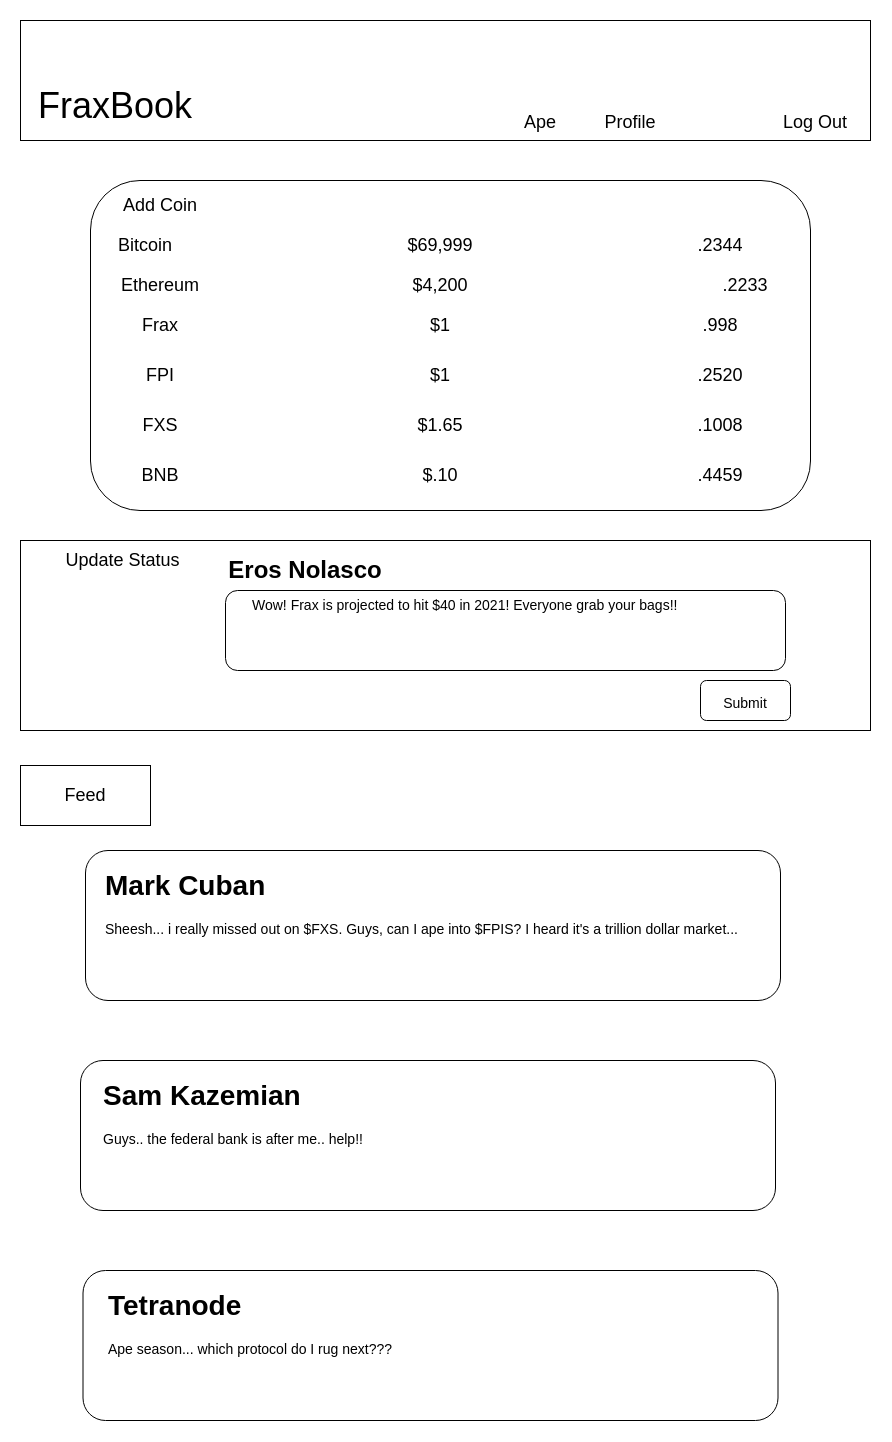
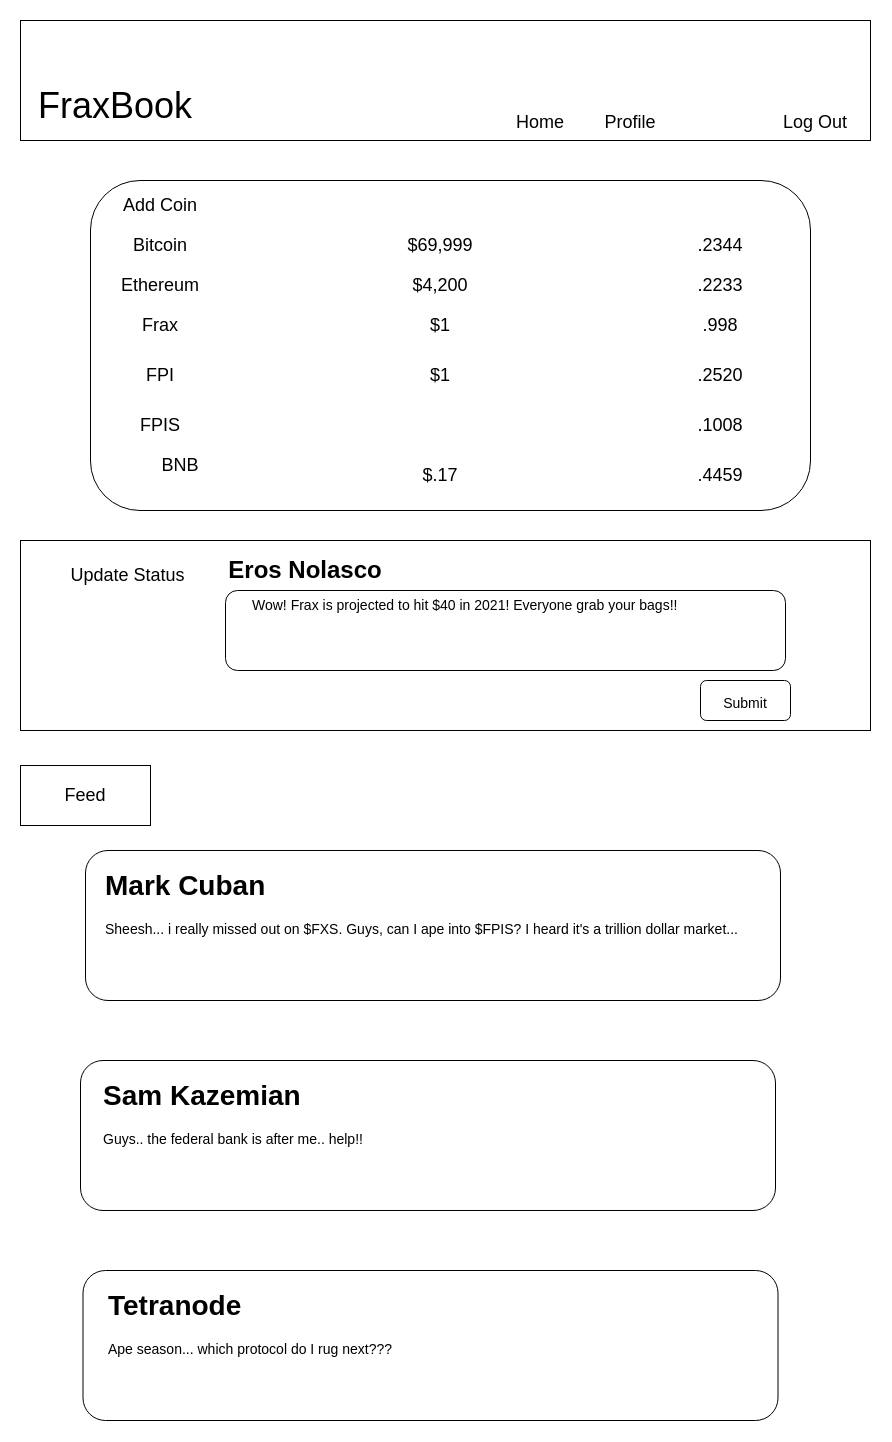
(541, 116) -> (541, 116)
(146, 246) -> (161, 246)
(746, 286) -> (721, 286)
(161, 426) -> (161, 426)
(441, 426) -> none
(161, 476) -> (181, 466)
(441, 476) -> (441, 476)
(123, 561) -> (128, 576)
